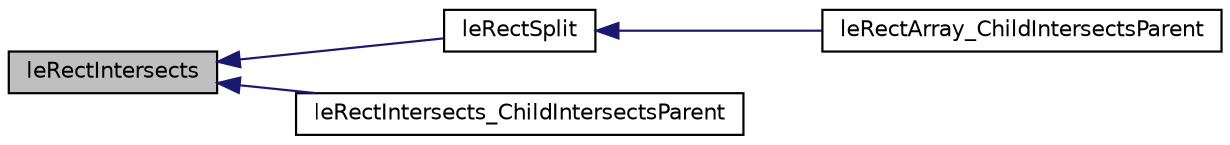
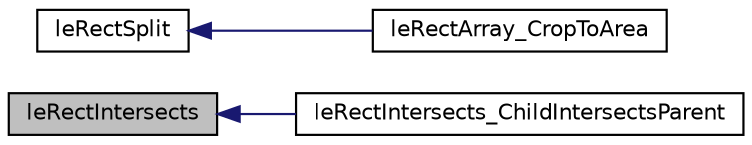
(1022, 31) -> (520, 31)
(342, 49) -> none
